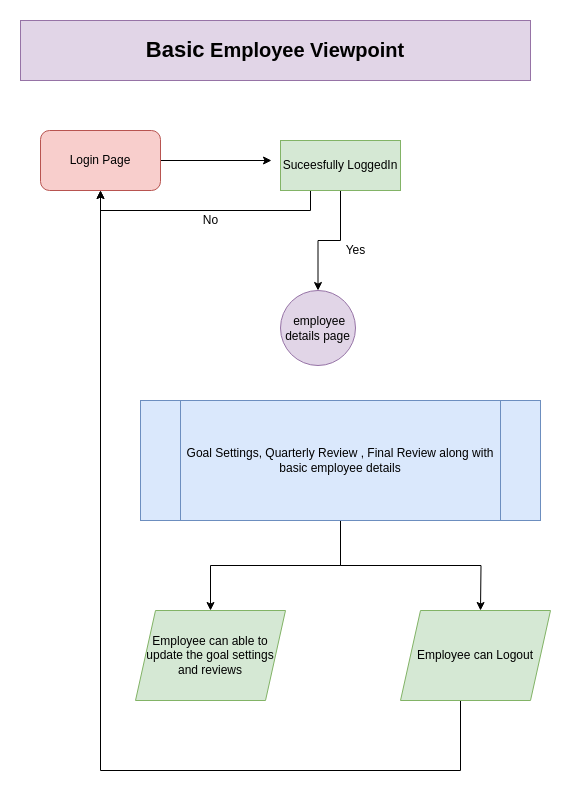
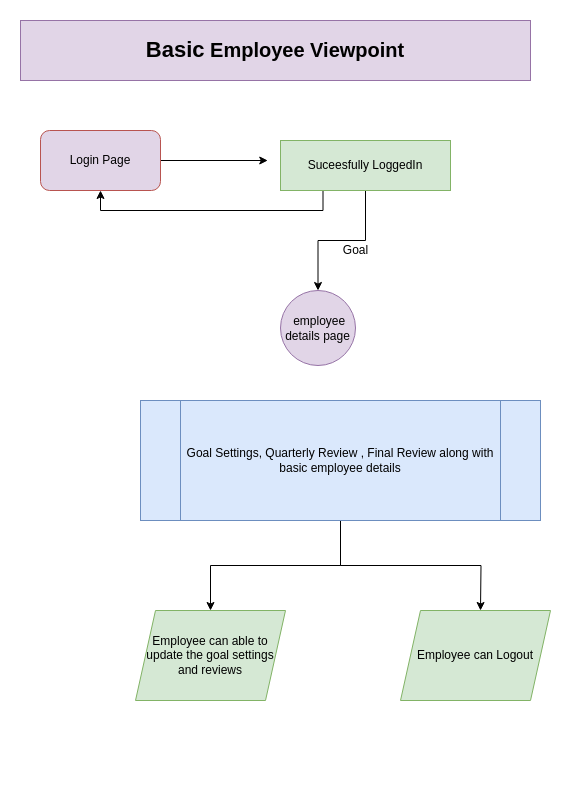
(101, 161) -> (101, 161)
(341, 166) -> (366, 166)
(211, 221) -> none
(356, 251) -> (356, 251)
(101, 706) -> none
